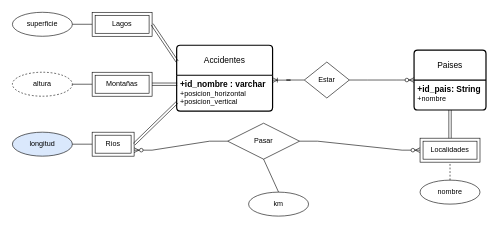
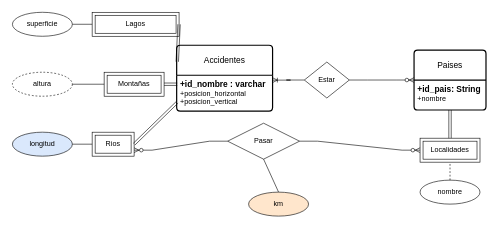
(122, 24) -> (136, 24)
(122, 84) -> (134, 84)
(279, 204) -> (279, 204)
